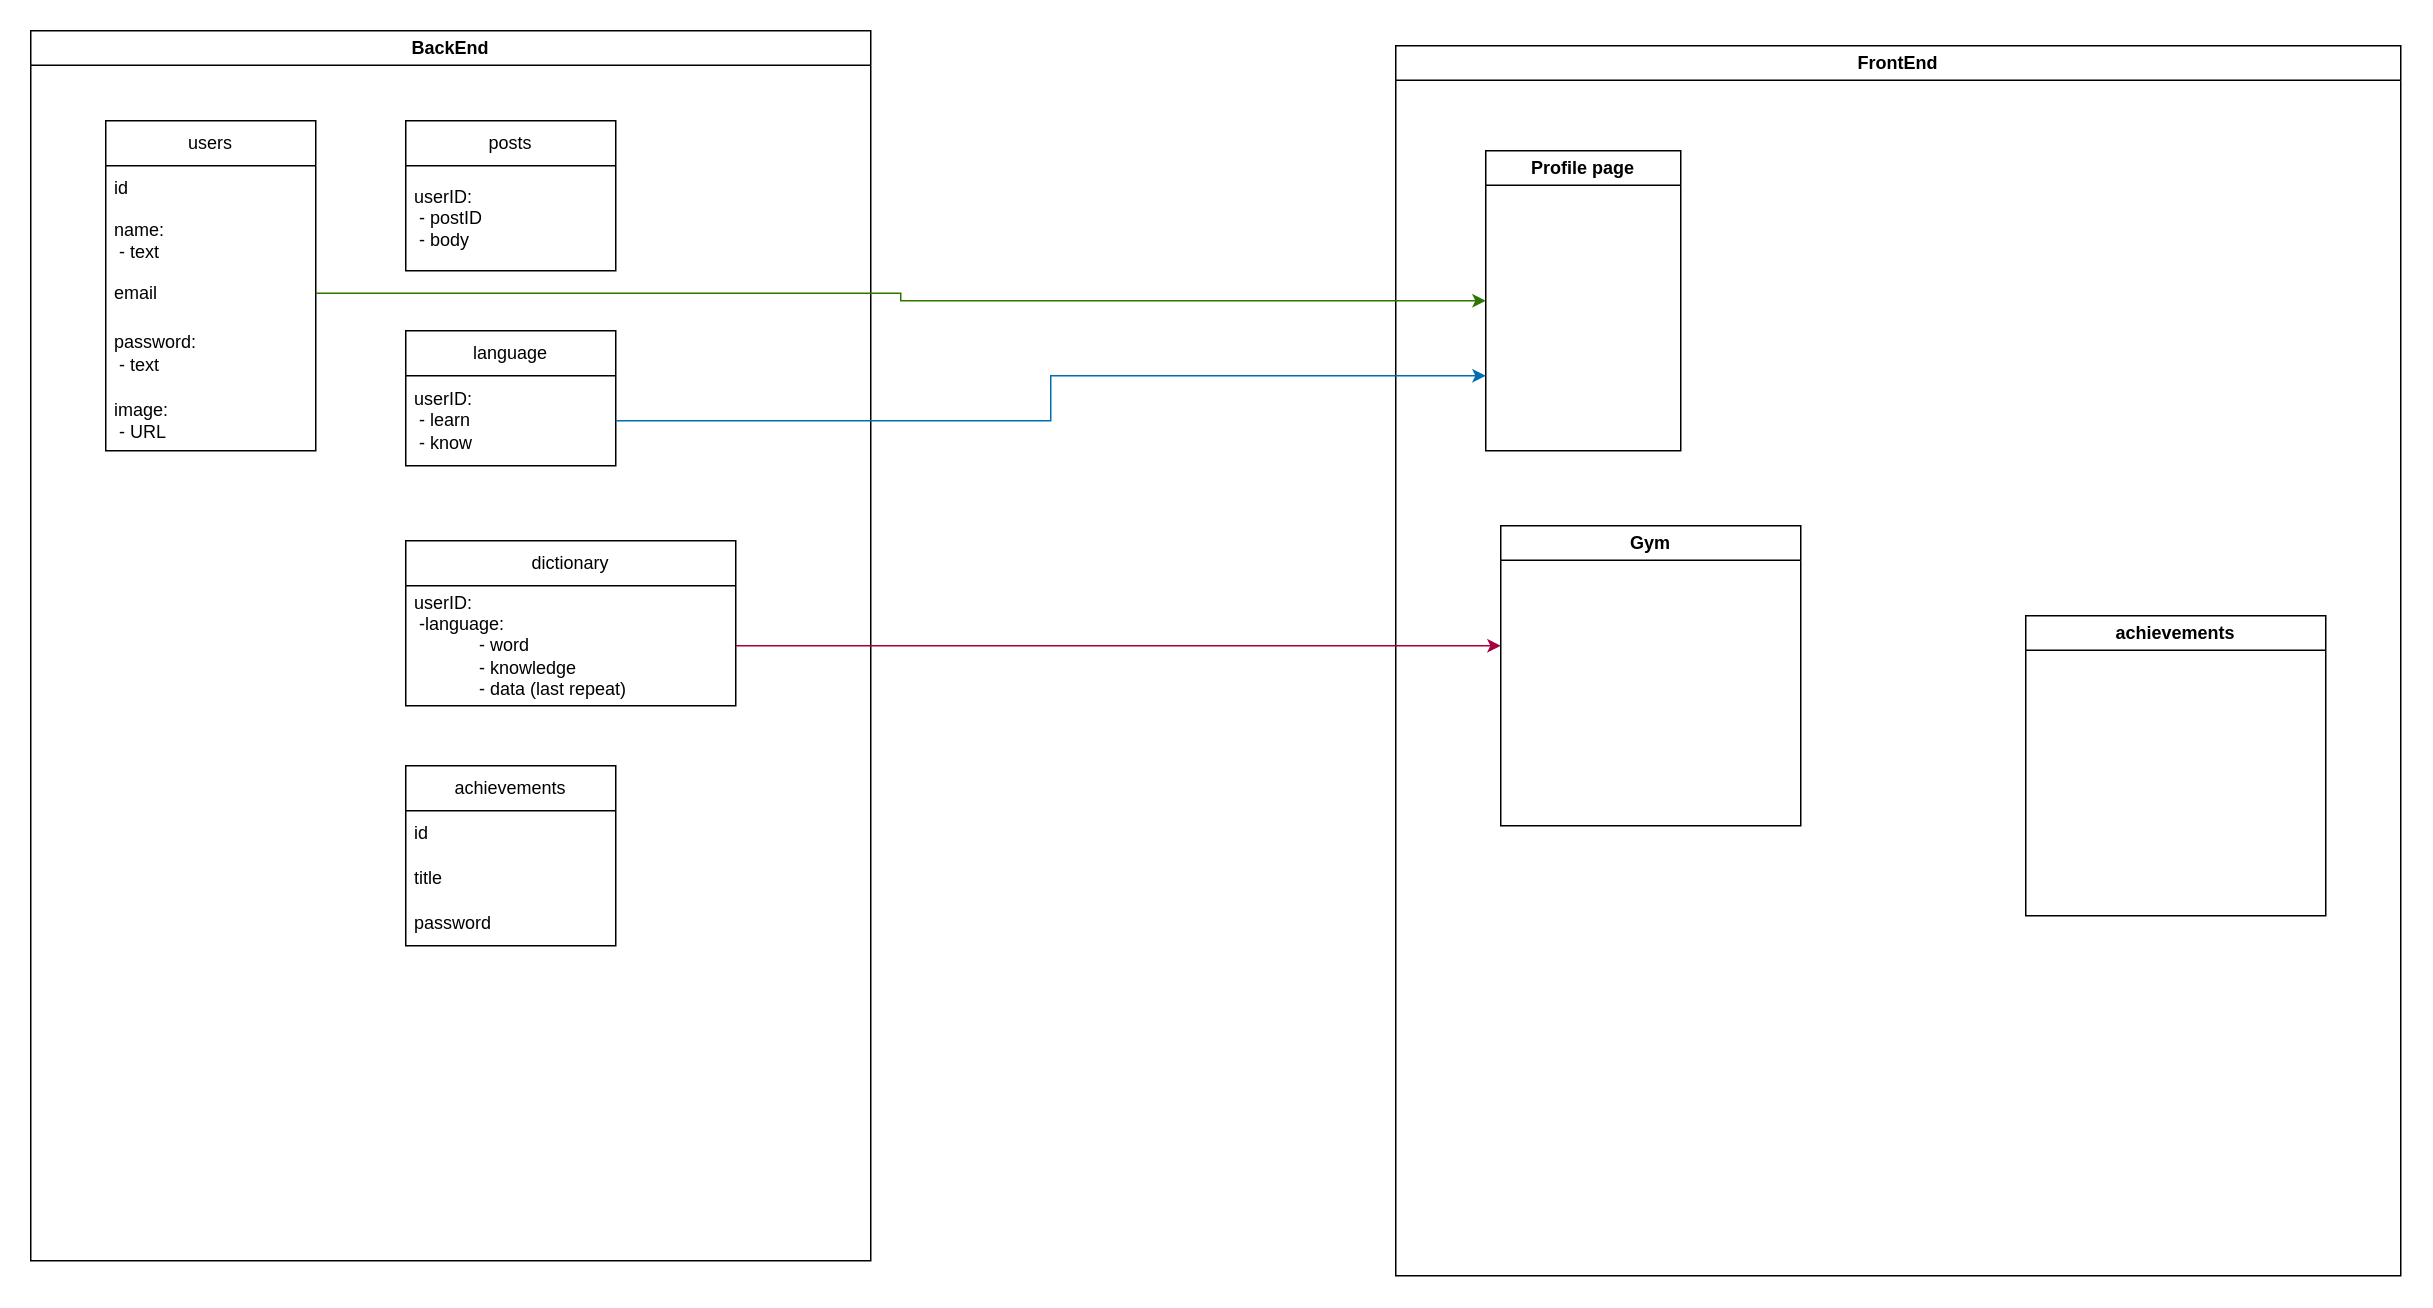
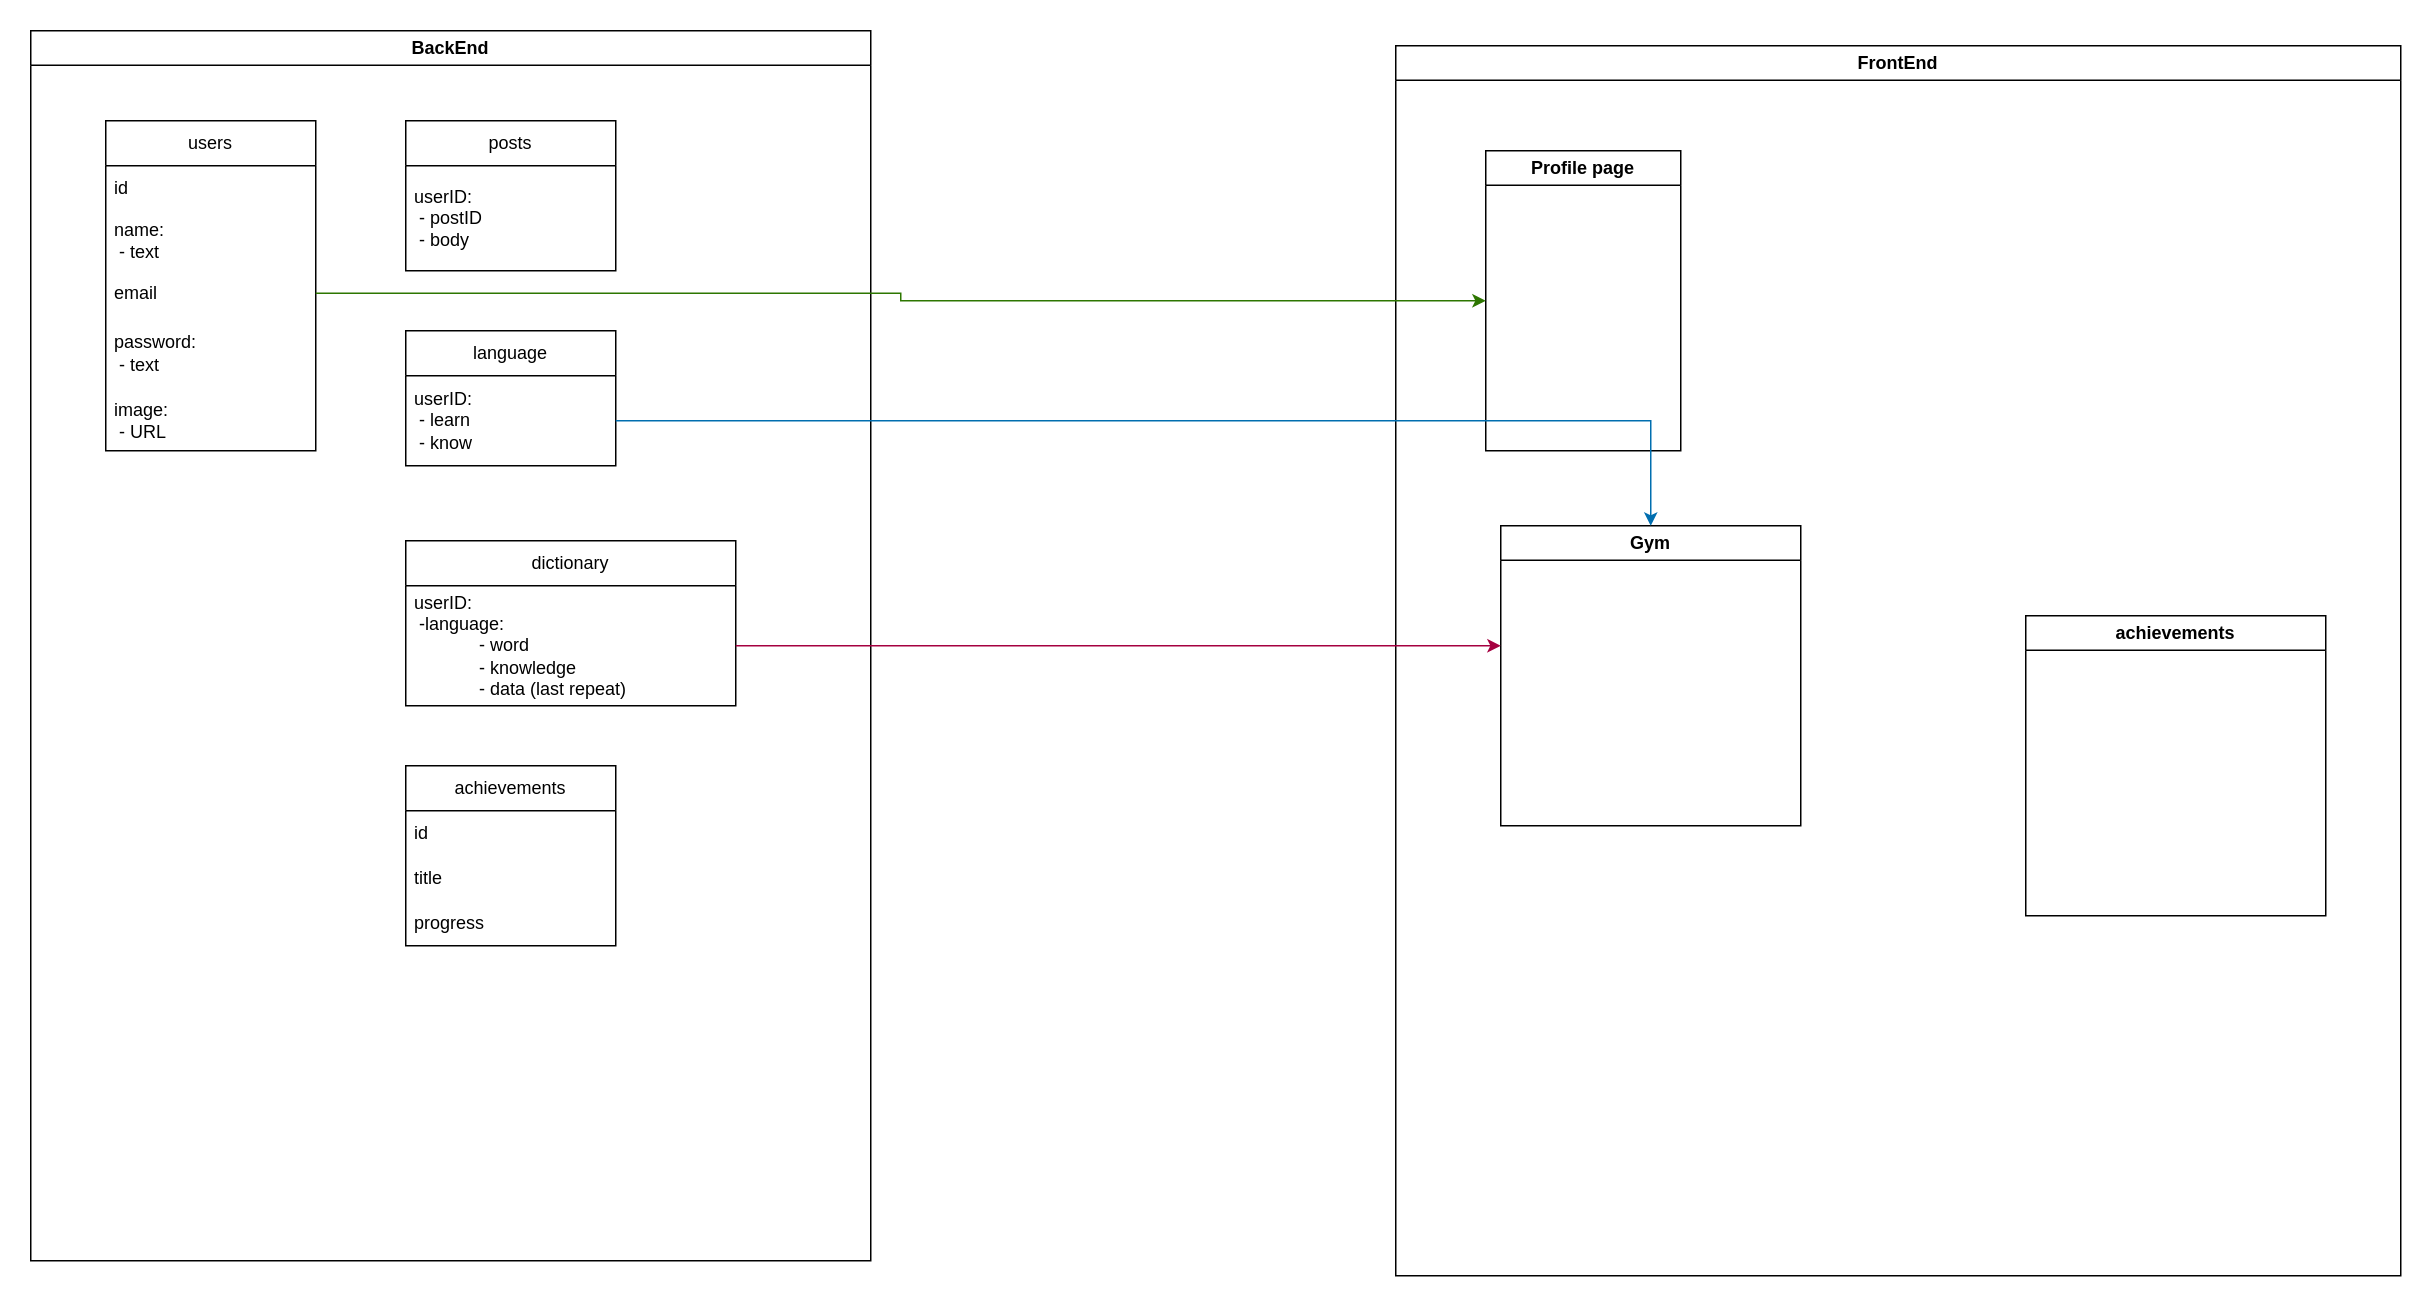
(1239, 376) -> (1398, 421)
(455, 923) -> (455, 923)
